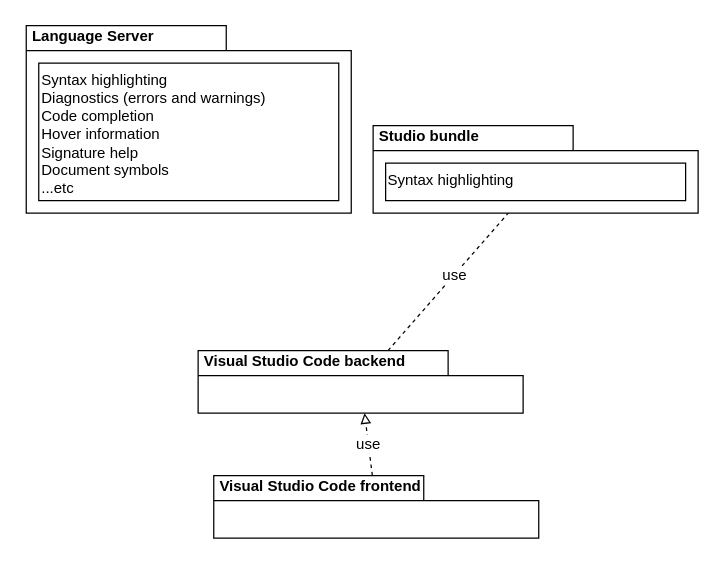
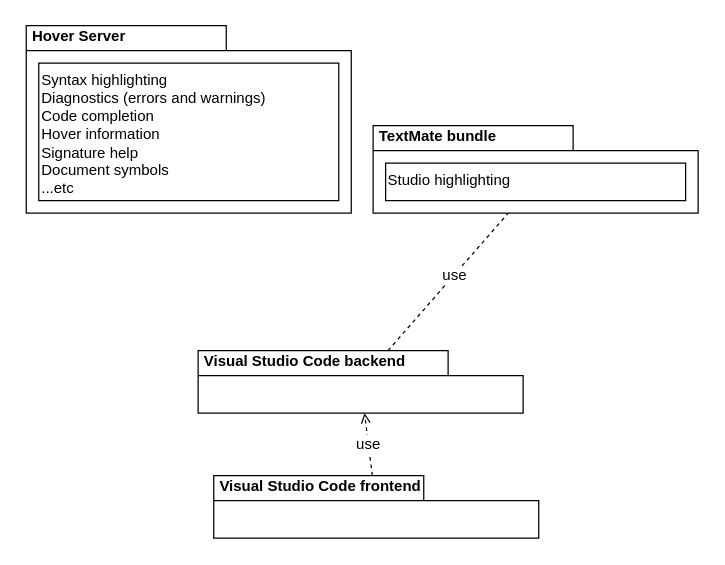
(93, 36) -> (80, 36)
(428, 136) -> (438, 136)
(458, 181) -> (456, 181)
(366, 424) -> (366, 422)
